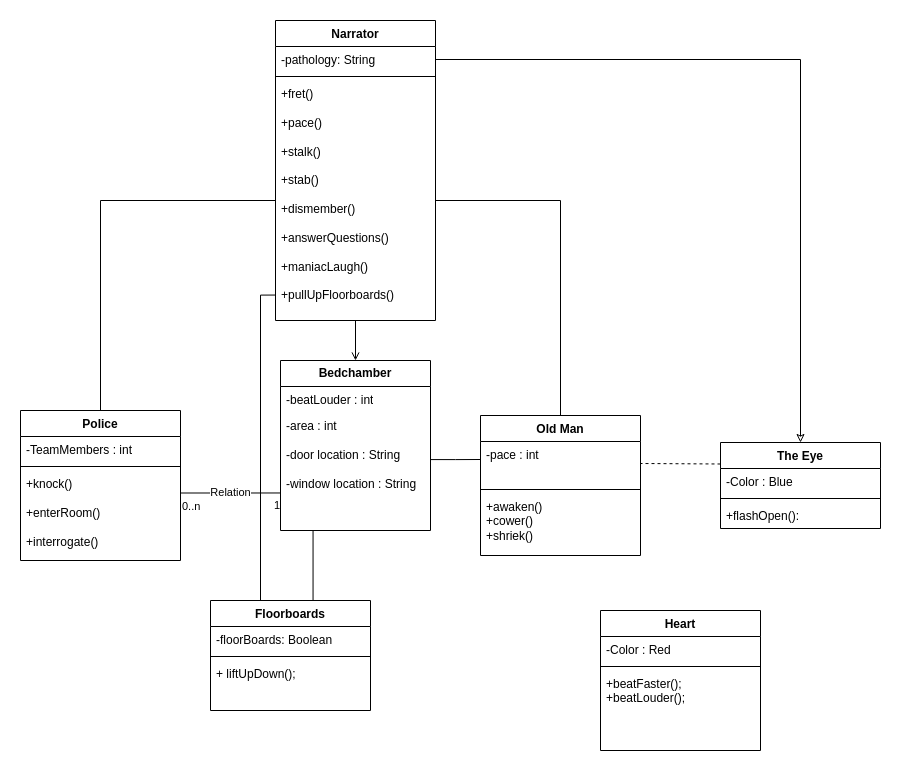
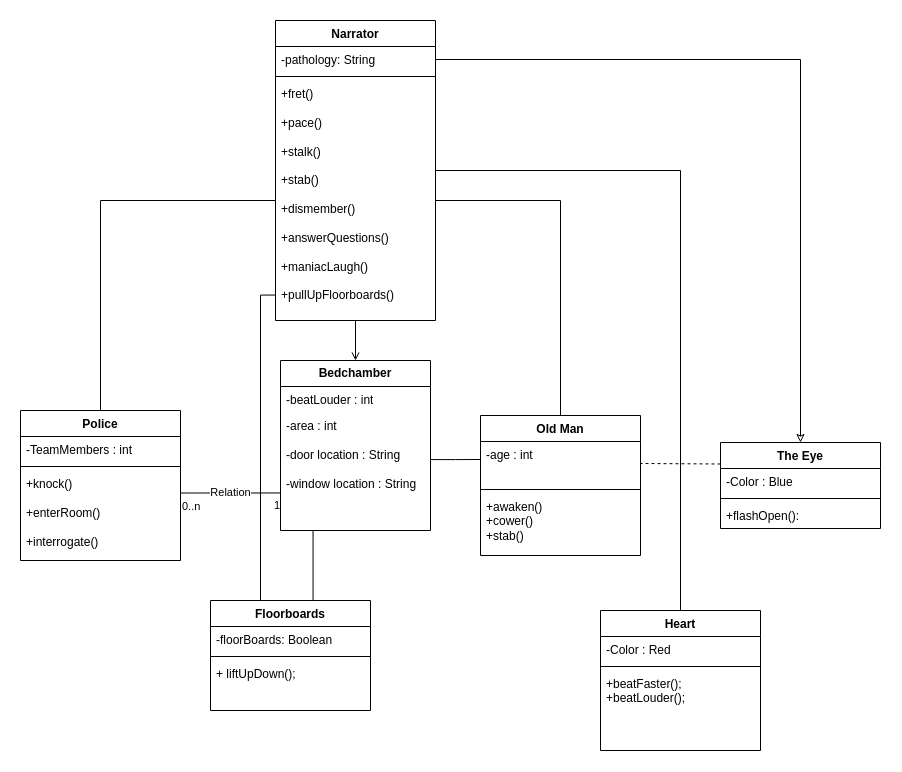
none -> (681, 269)
(517, 456) -> (514, 456)
(517, 522) -> (517, 522)
